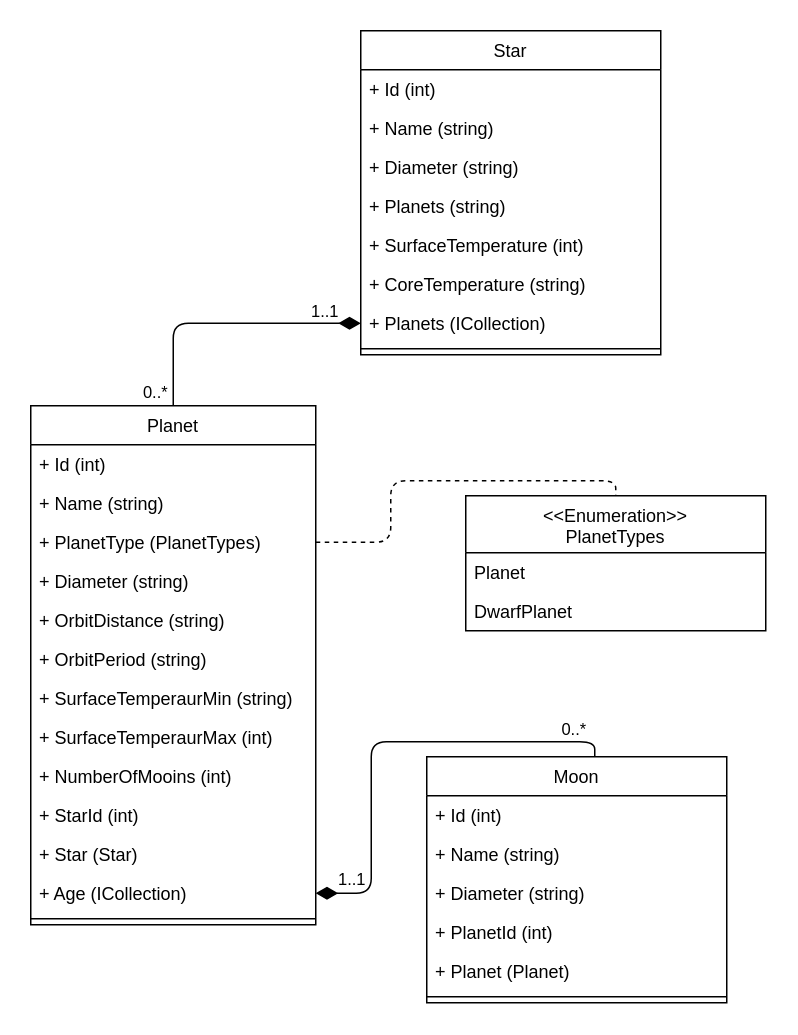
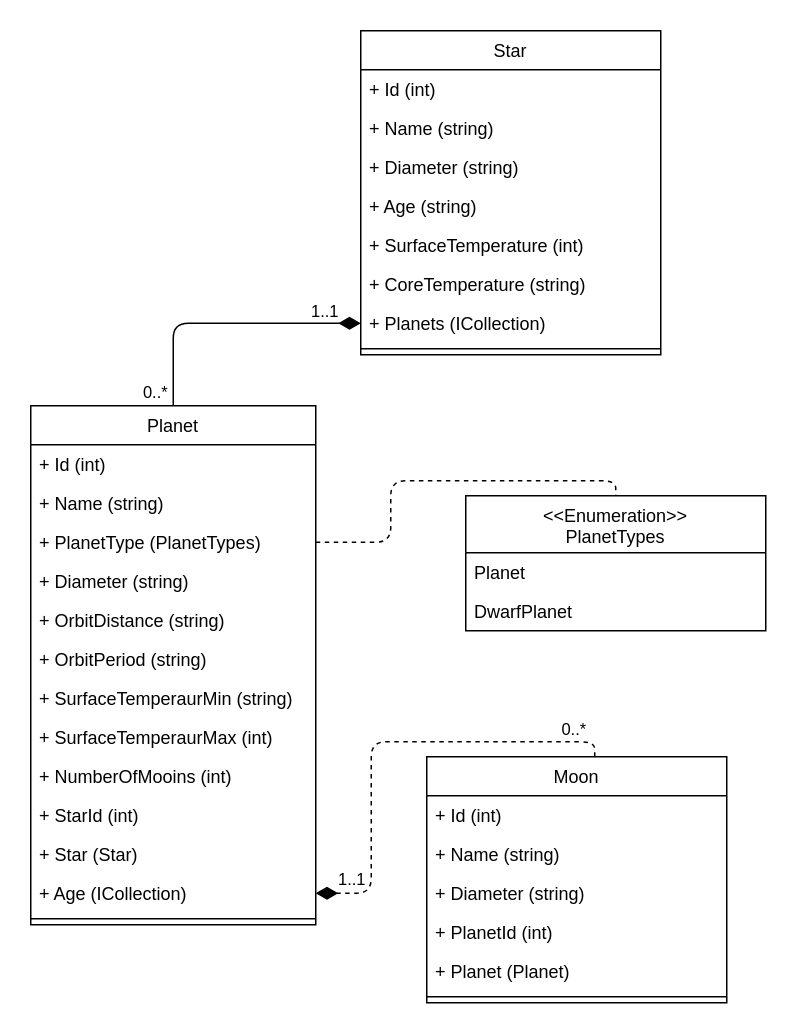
(450, 207) -> (433, 207)
(402, 742) -> (402, 742)
